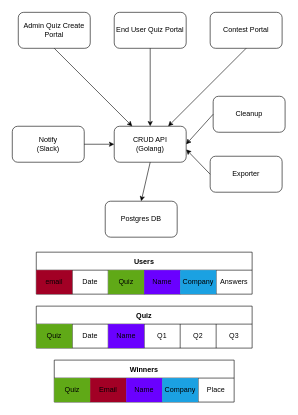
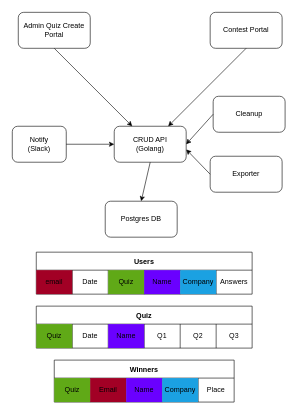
(150, 30) -> none
(150, 120) -> none
(48, 144) -> (39, 144)
